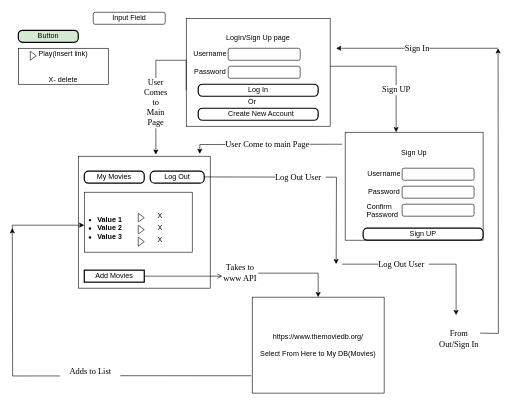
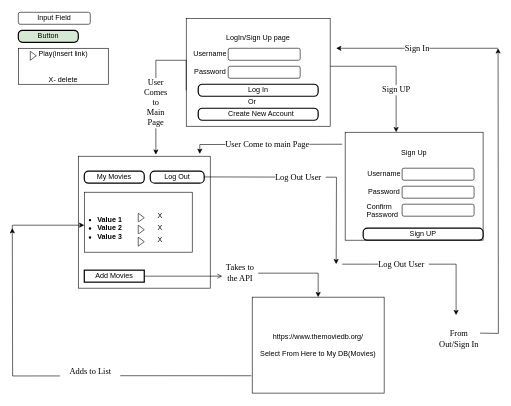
(129, 18) -> (54, 18)
(240, 273) -> (240, 273)
